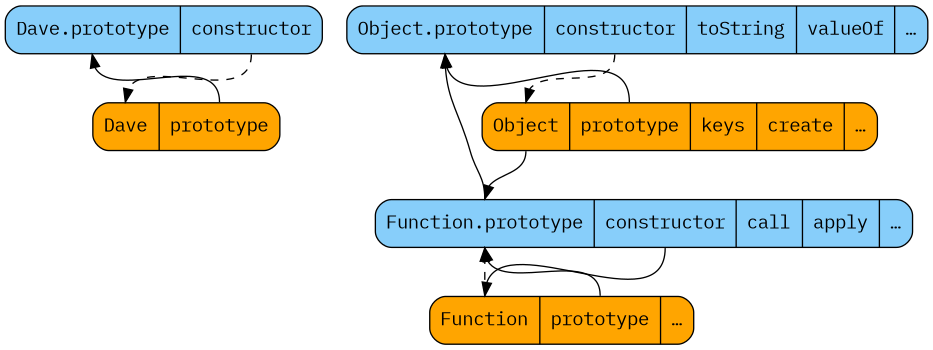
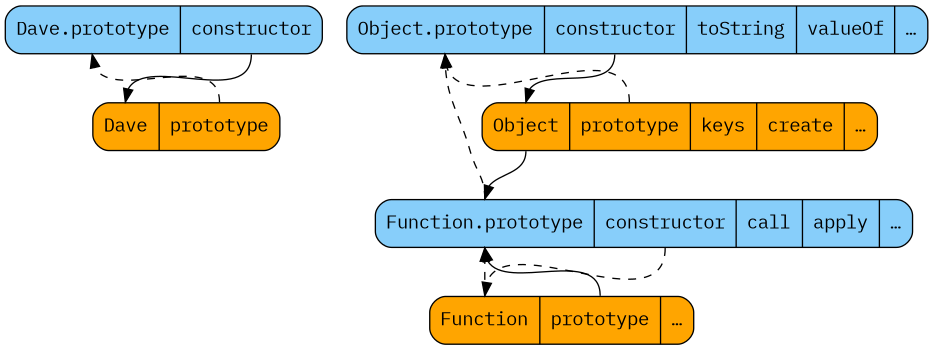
(163, 78) -> (163, 78)
(577, 78) -> (577, 78)
(220, 80) -> (220, 80)
(528, 80) -> (528, 80)
(465, 134) -> (465, 134)
(607, 277) -> (607, 277)
